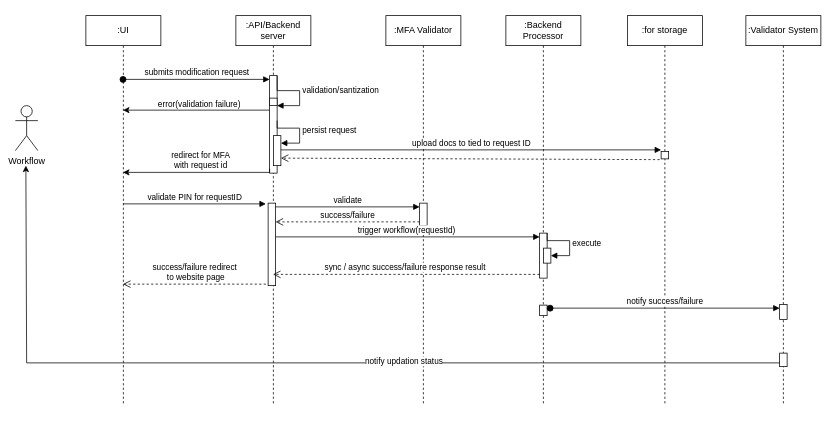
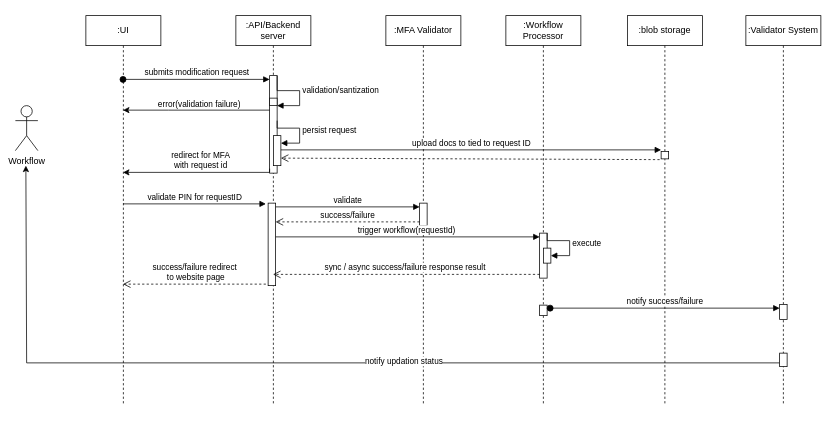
(543, 30) -> (543, 30)
(665, 30) -> (665, 30)
